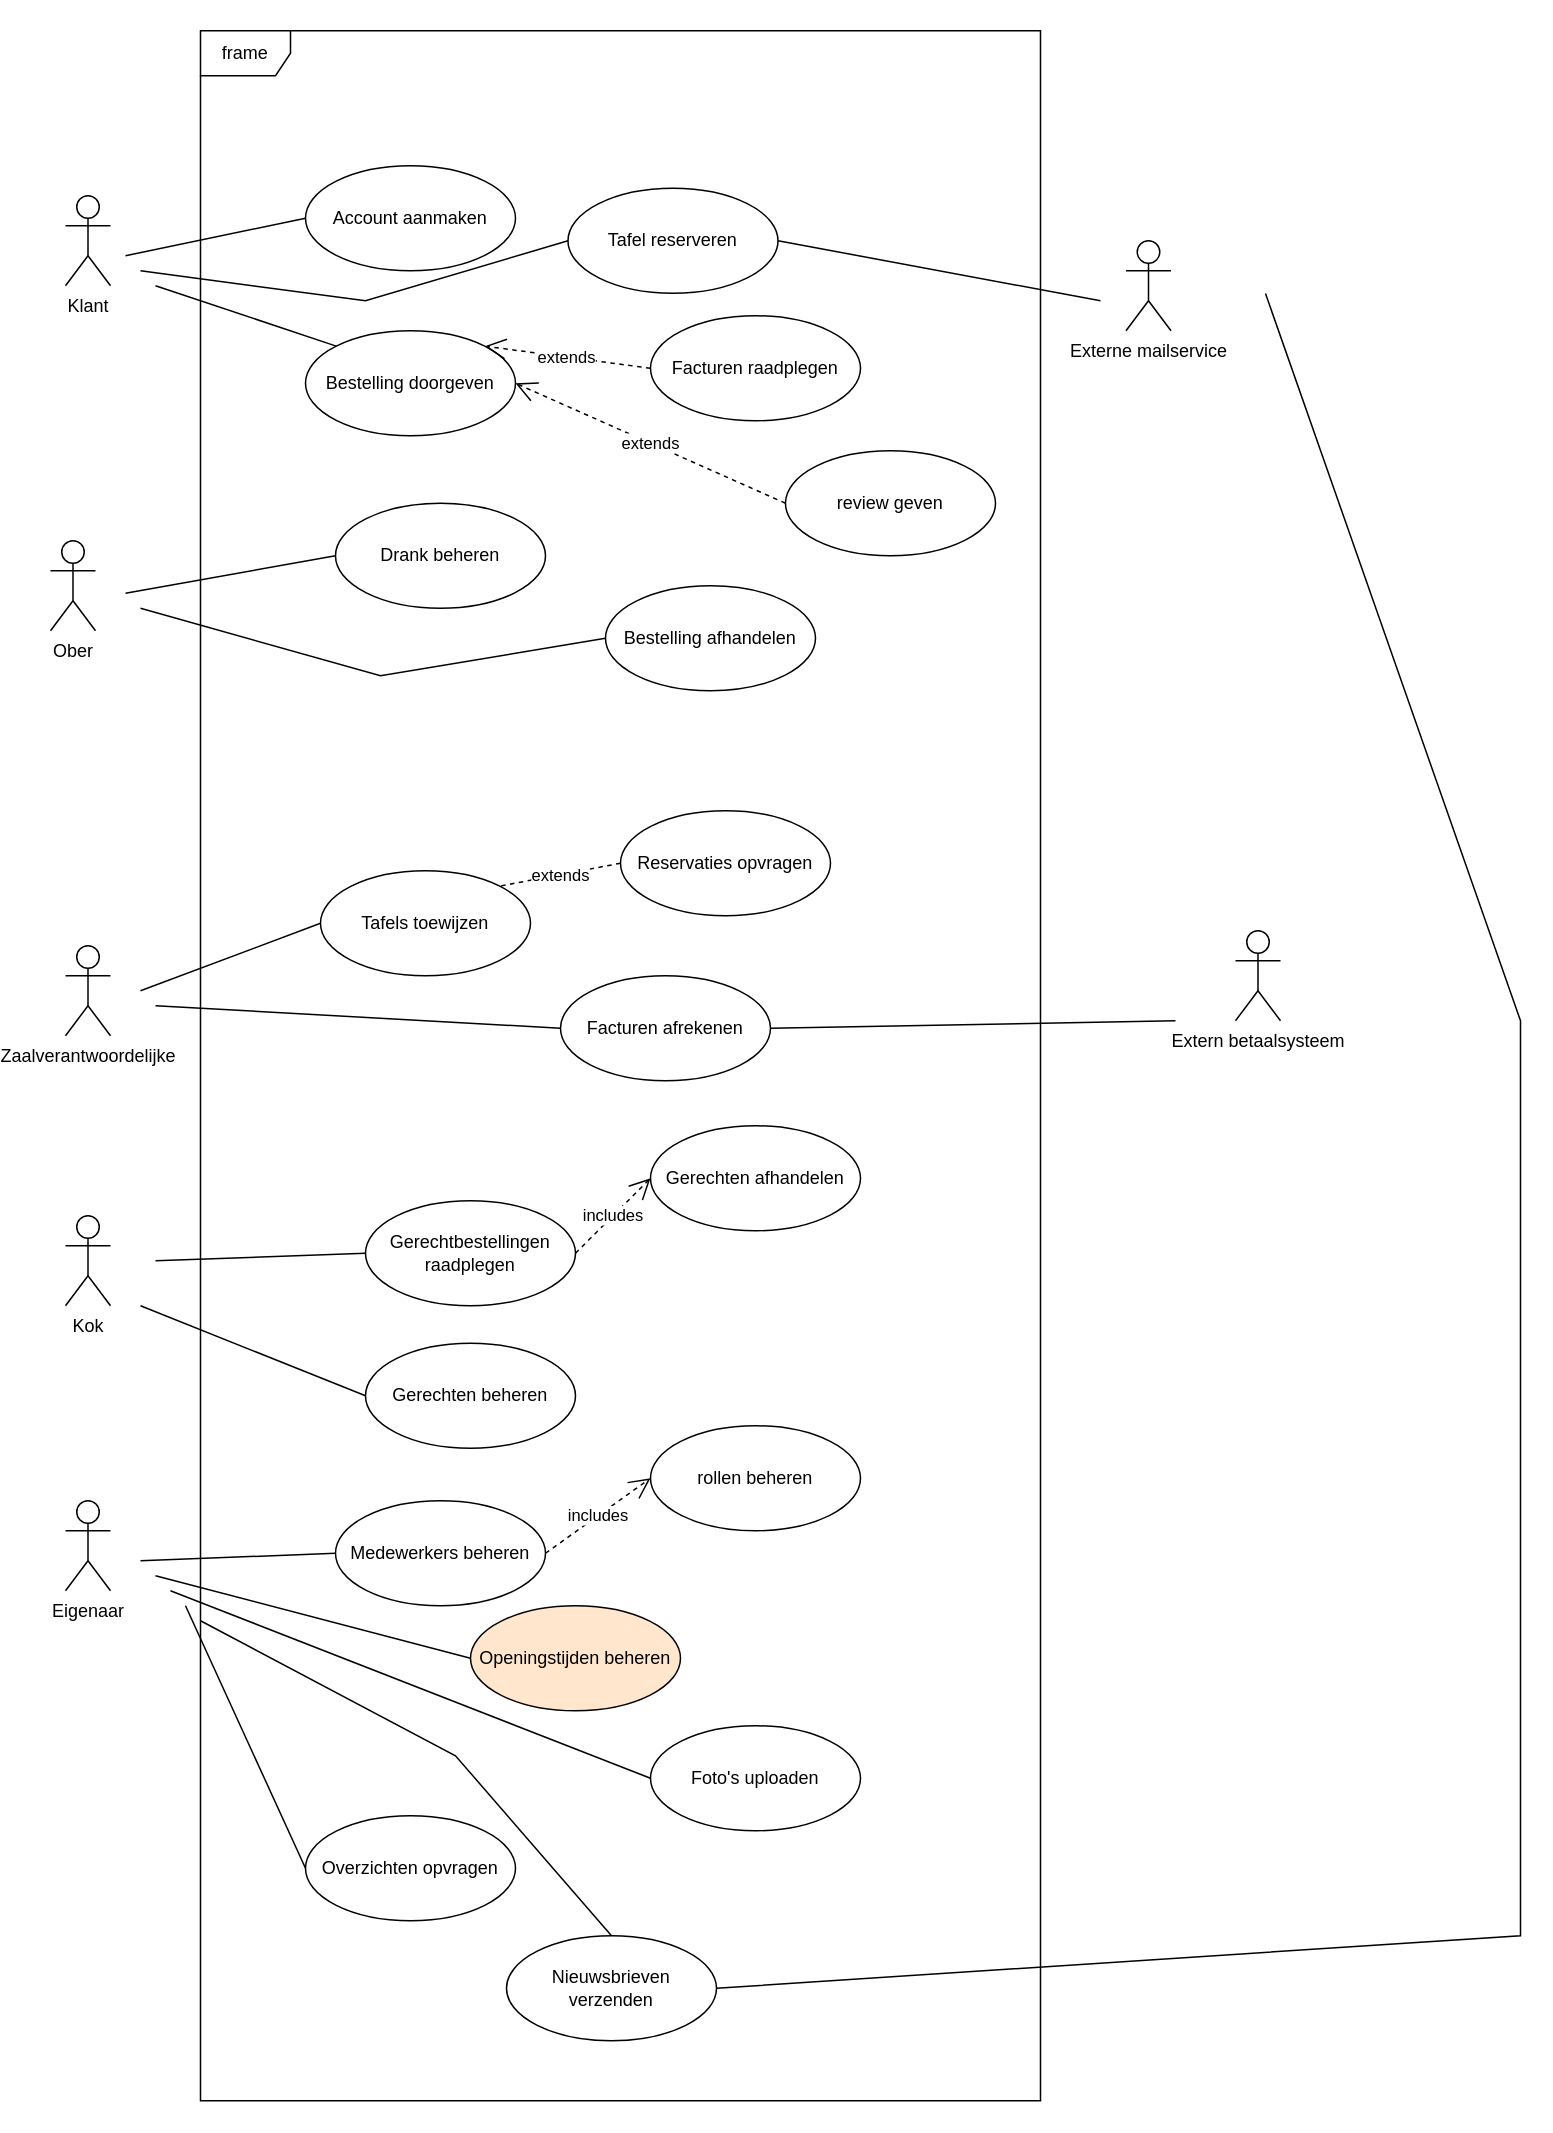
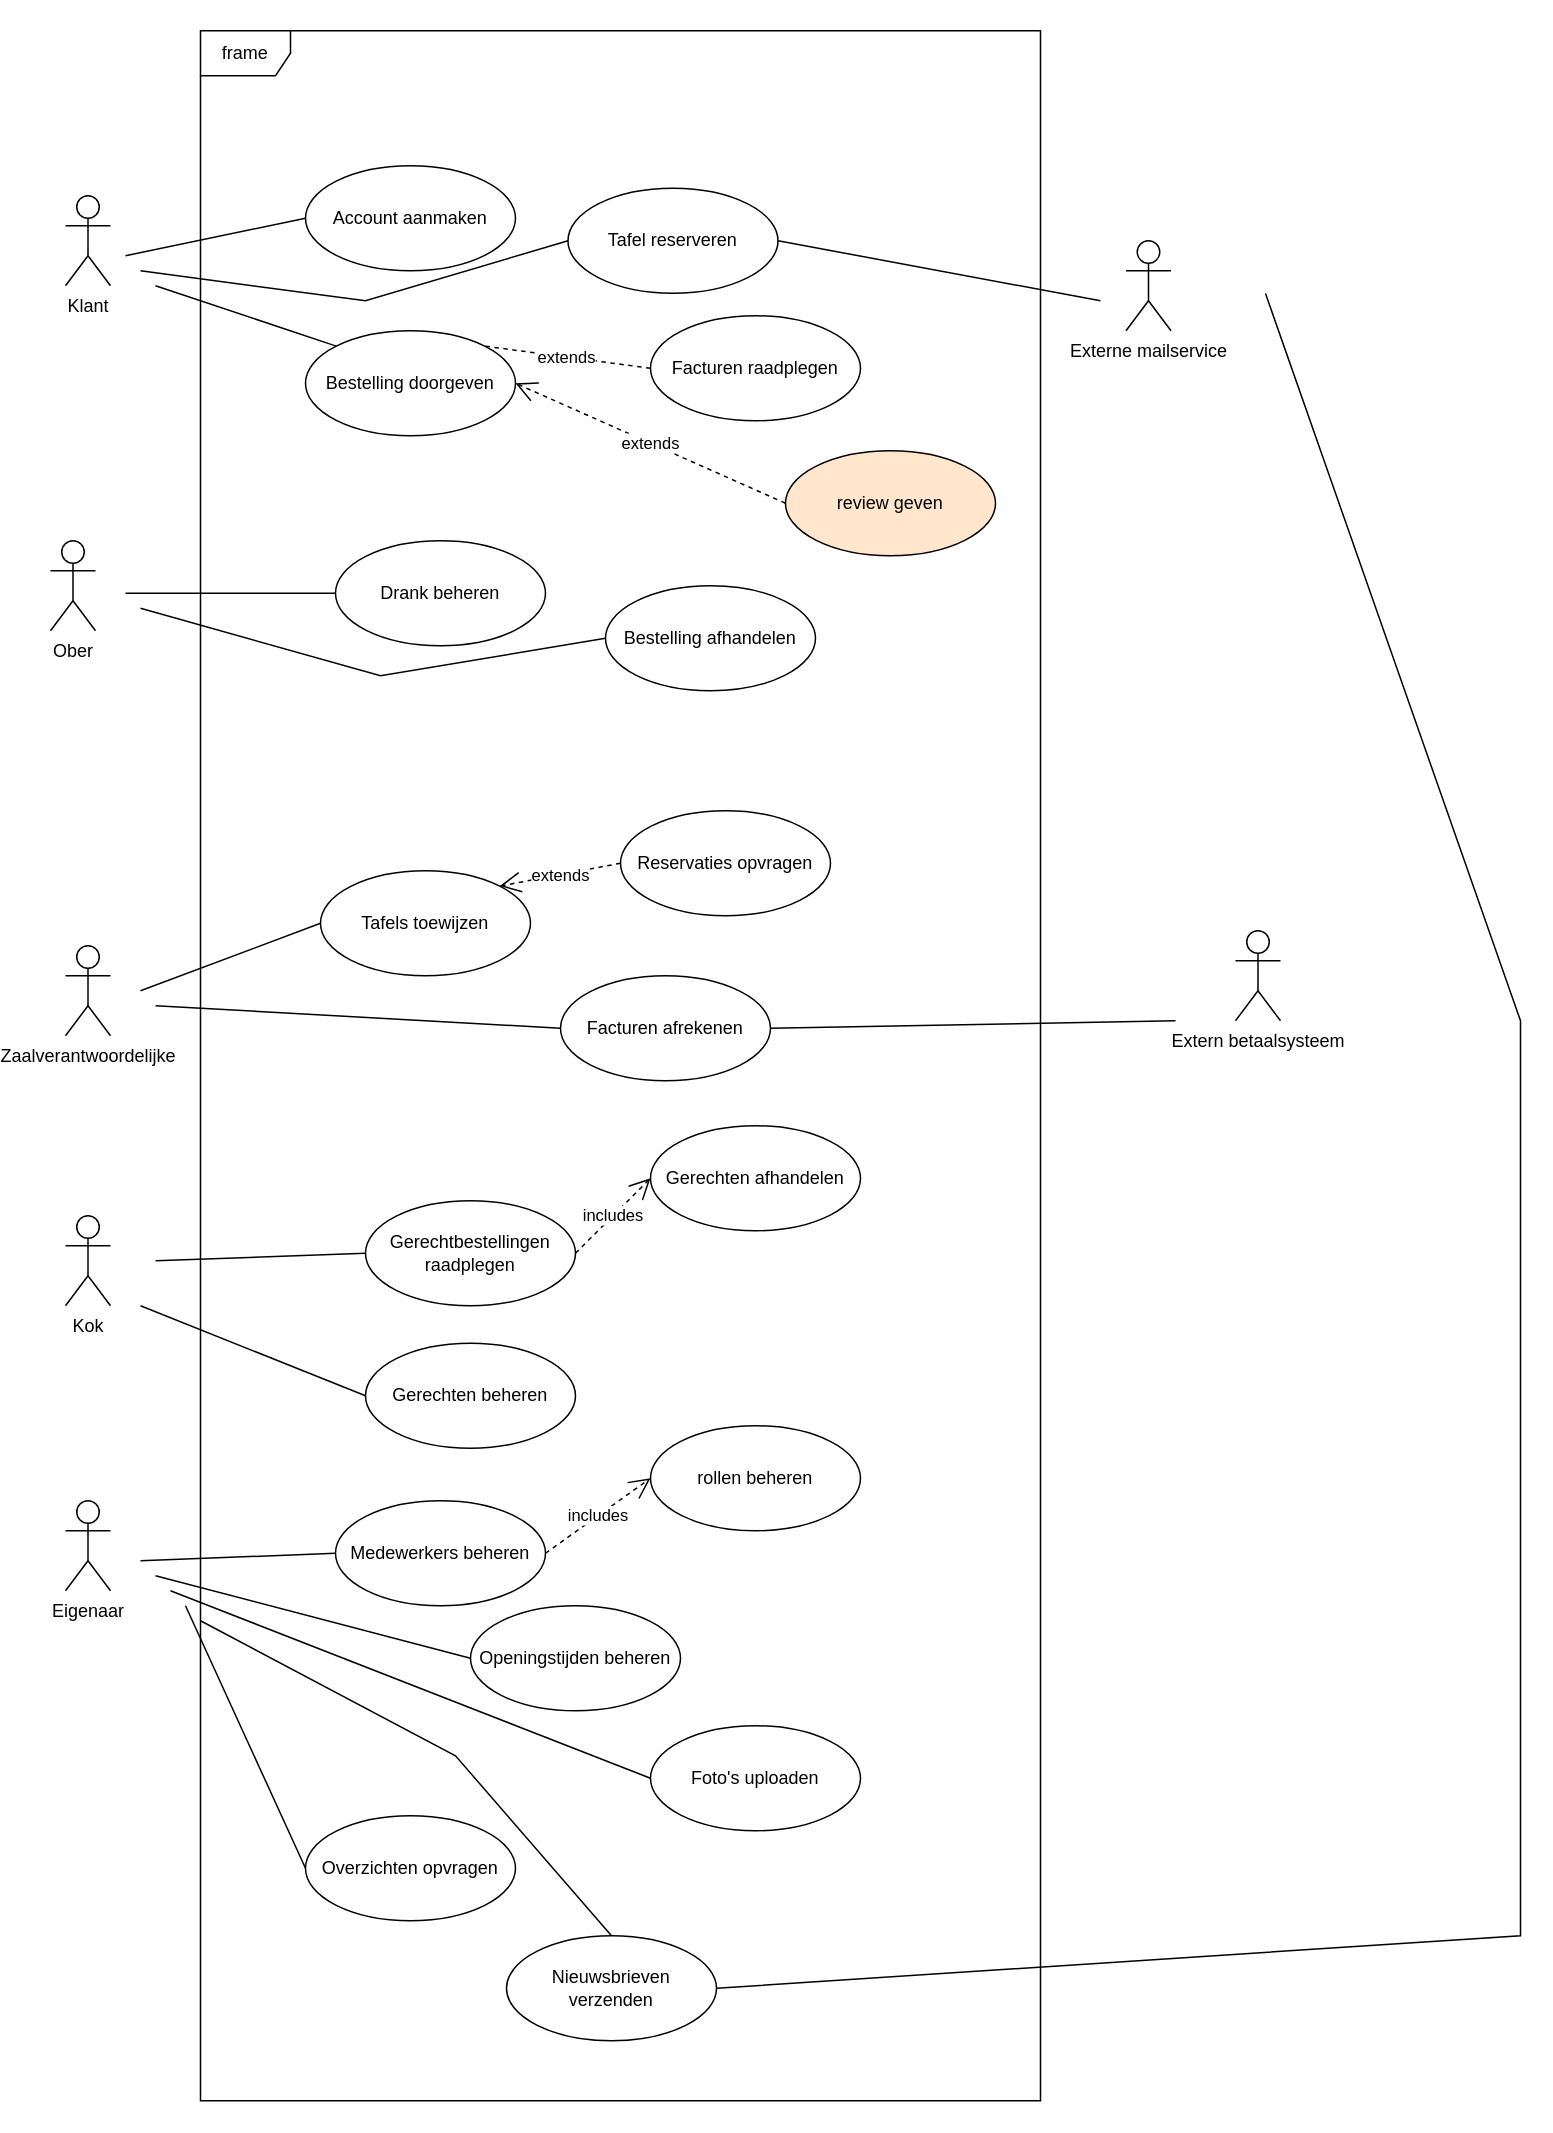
(490, 347) -> (489, 347)
(890, 503) -> (890, 503)
(440, 556) -> (440, 593)
(504, 885) -> (506, 885)
(575, 1658) -> (575, 1658)
